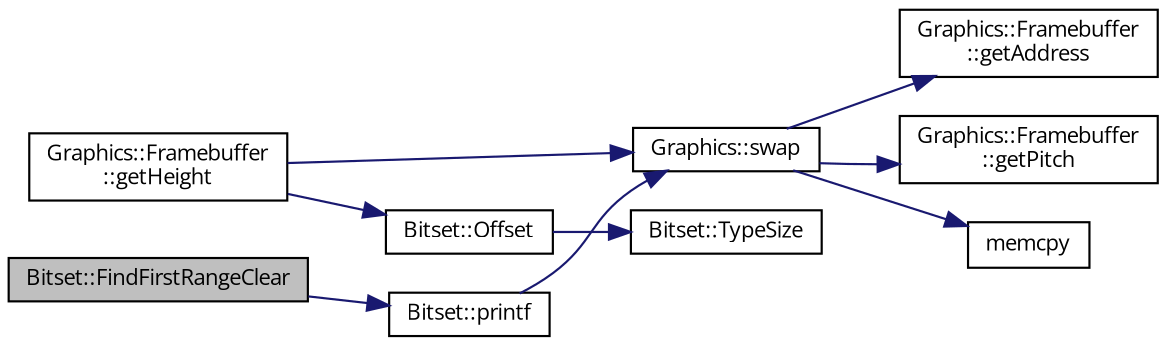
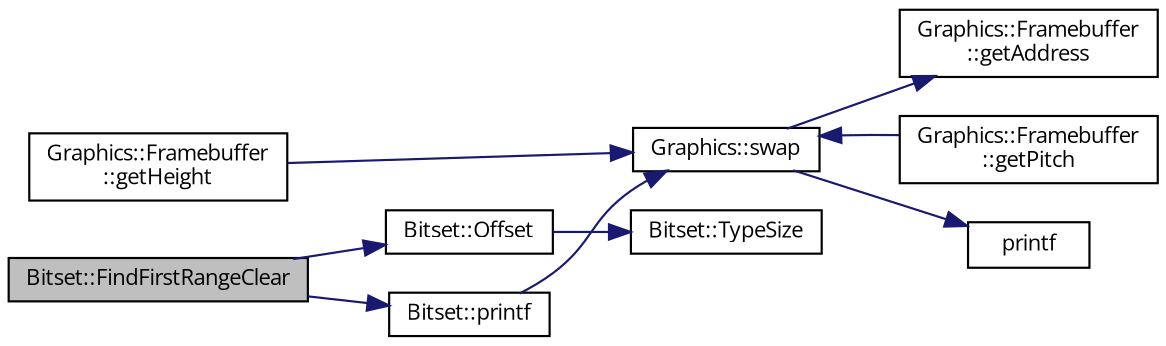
(848, 164) -> (870, 135)
(326, 202) -> (328, 254)
(1029, 245) -> (1029, 245)
